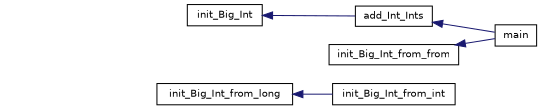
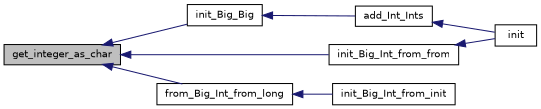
(225, 15) -> (225, 15)
(516, 35) -> (516, 35)
none -> (62, 55)
(225, 94) -> (225, 94)
(394, 94) -> (394, 94)
